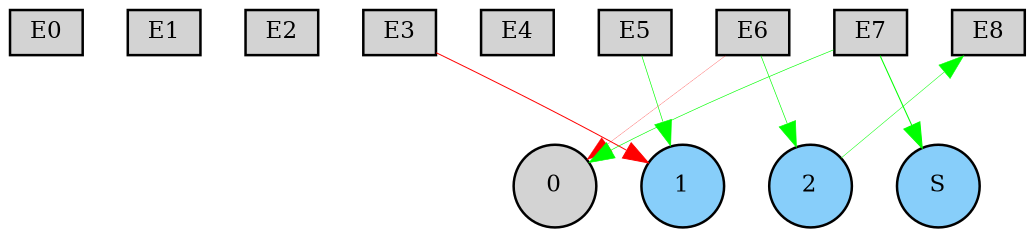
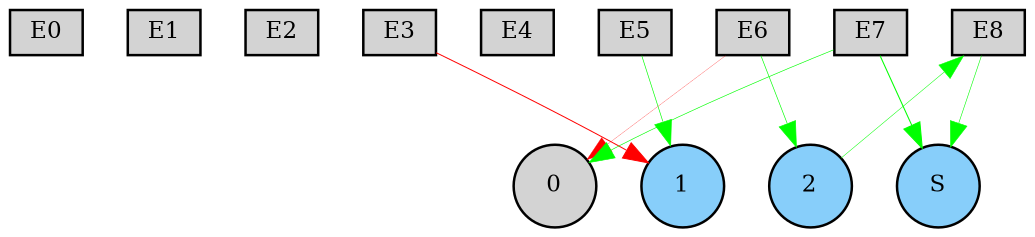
none -> (970, 89)
